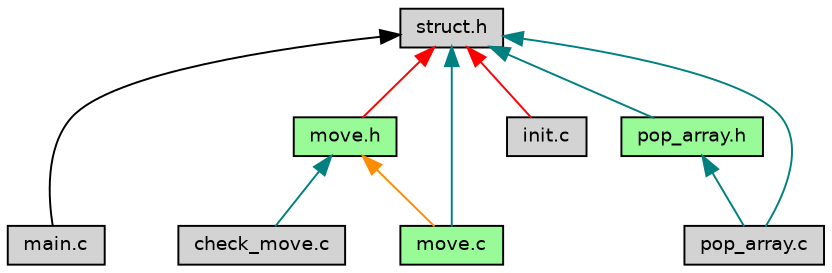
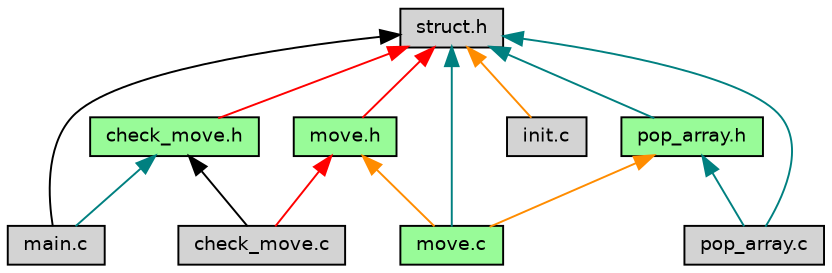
(506, 90) -> (506, 90)
none -> (174, 137)
none -> (563, 195)
(297, 199) -> (297, 199)
